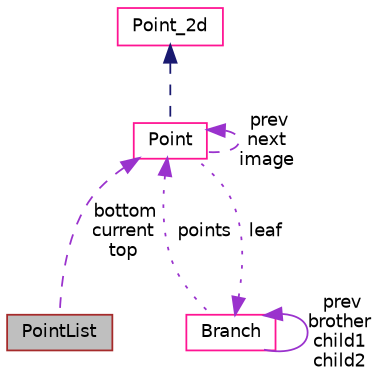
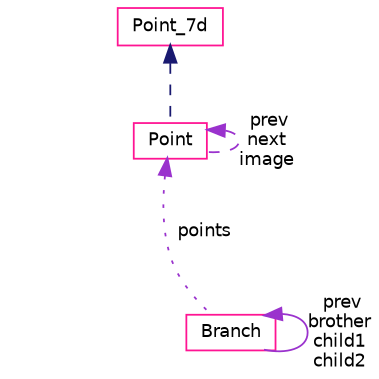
(170, 27) -> (170, 27)
(238, 220) -> none
(60, 333) -> none
